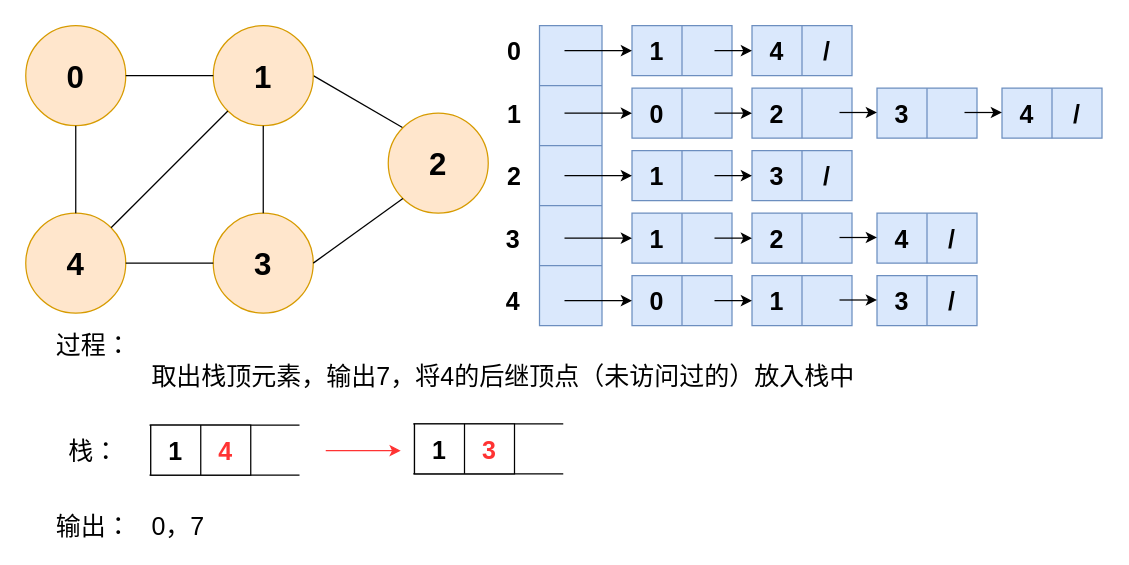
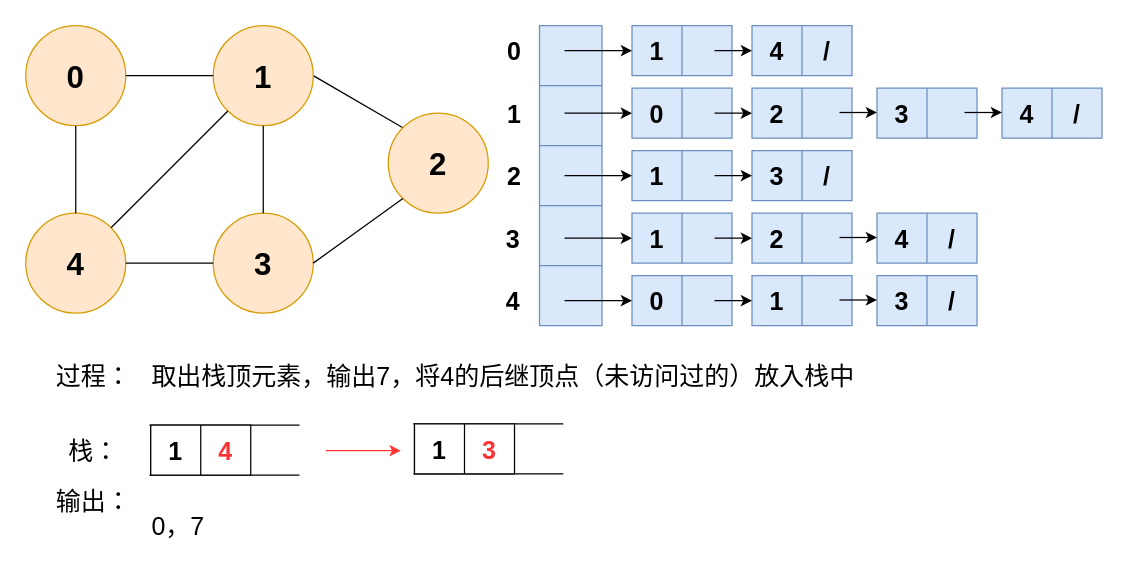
(94, 344) -> (94, 376)
(94, 526) -> (94, 501)
